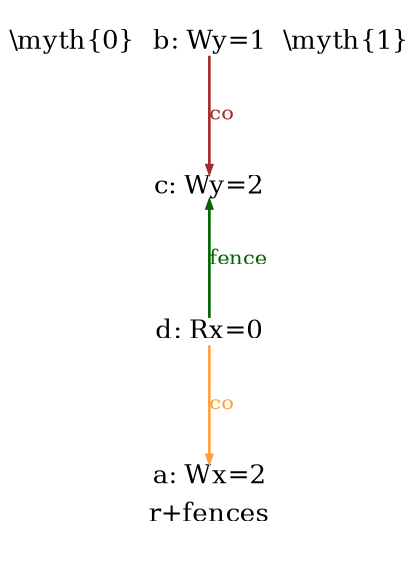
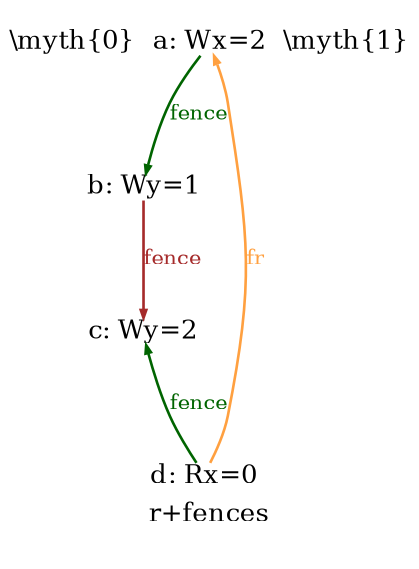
none -> (168, 107)
(223, 115) -> (172, 259)
(223, 404) -> (255, 259)
